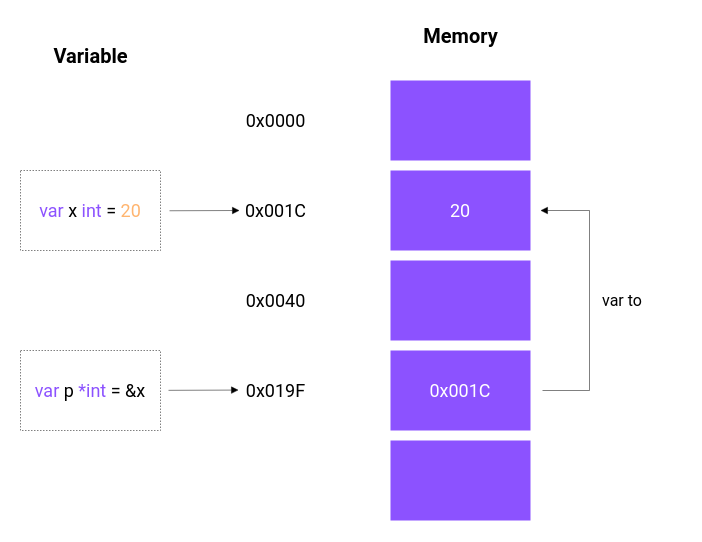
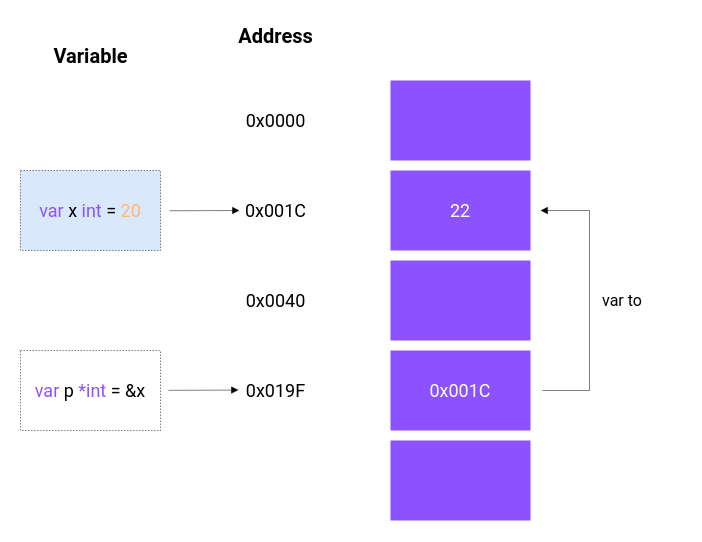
none -> (276, 36)
(461, 36) -> none
(91, 211) -> (91, 211)
(461, 211) -> (461, 211)
